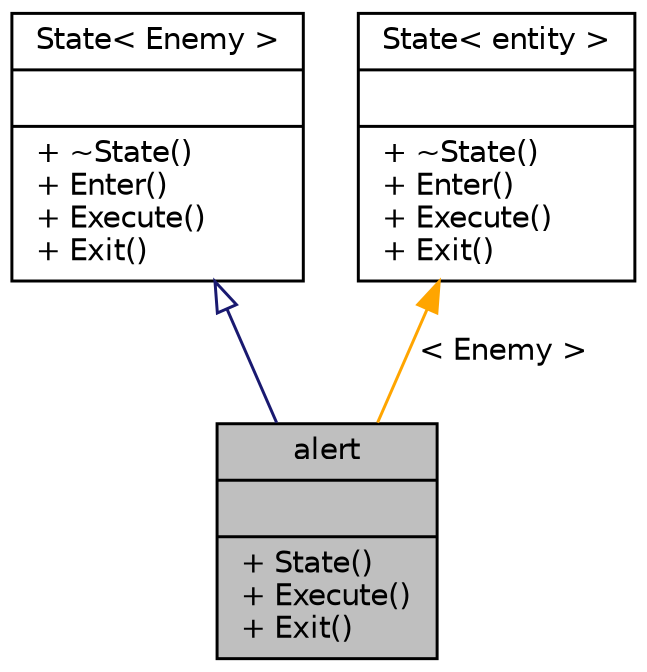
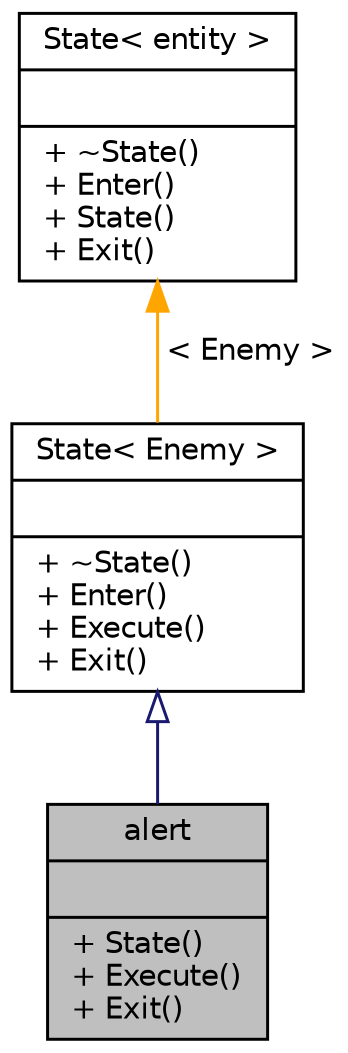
(468, 219) -> (110, 219)
(402, 366) -> (158, 367)
